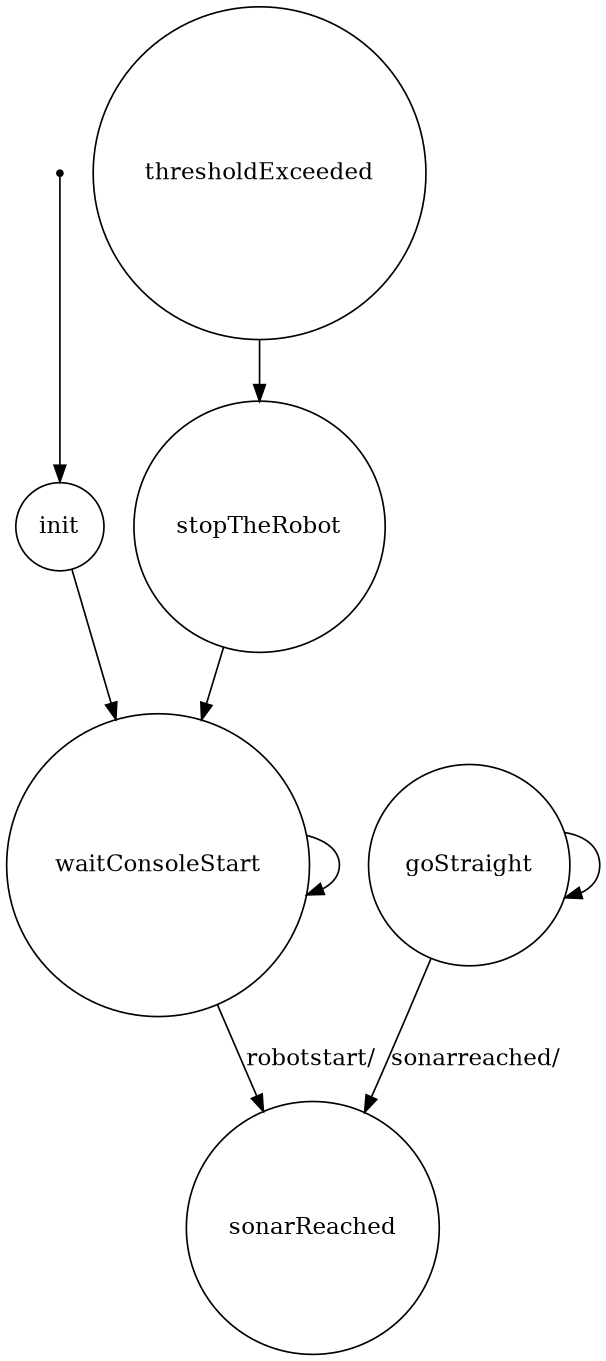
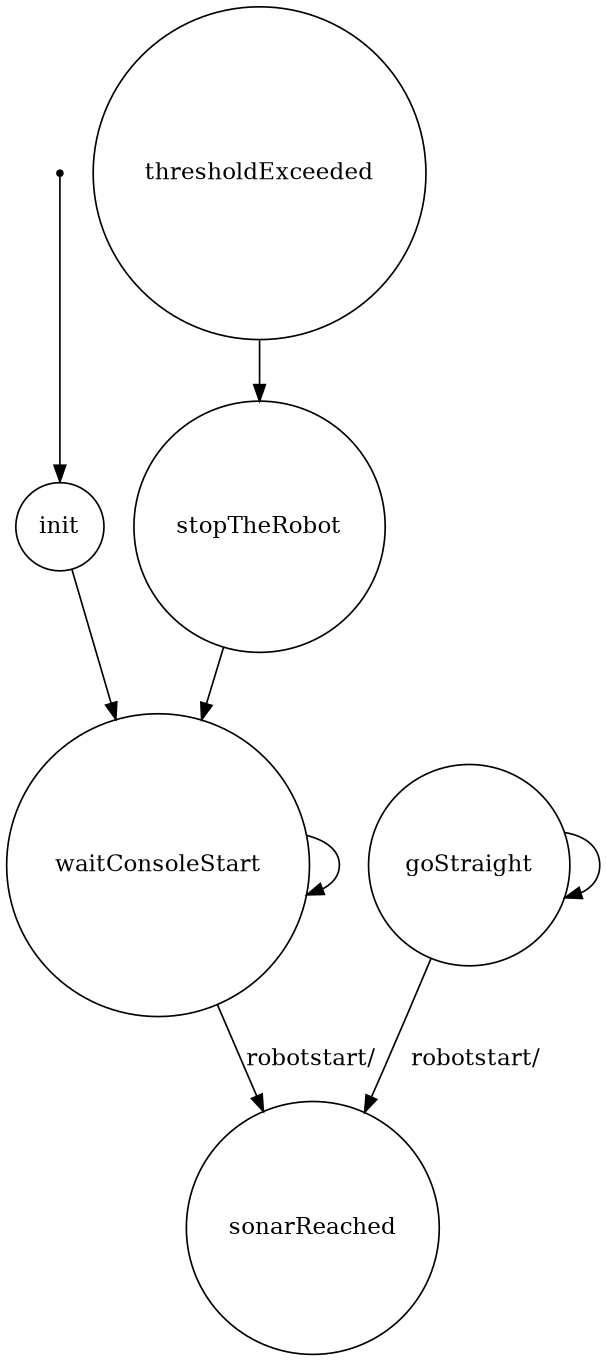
(476, 1059) -> (476, 1059)
